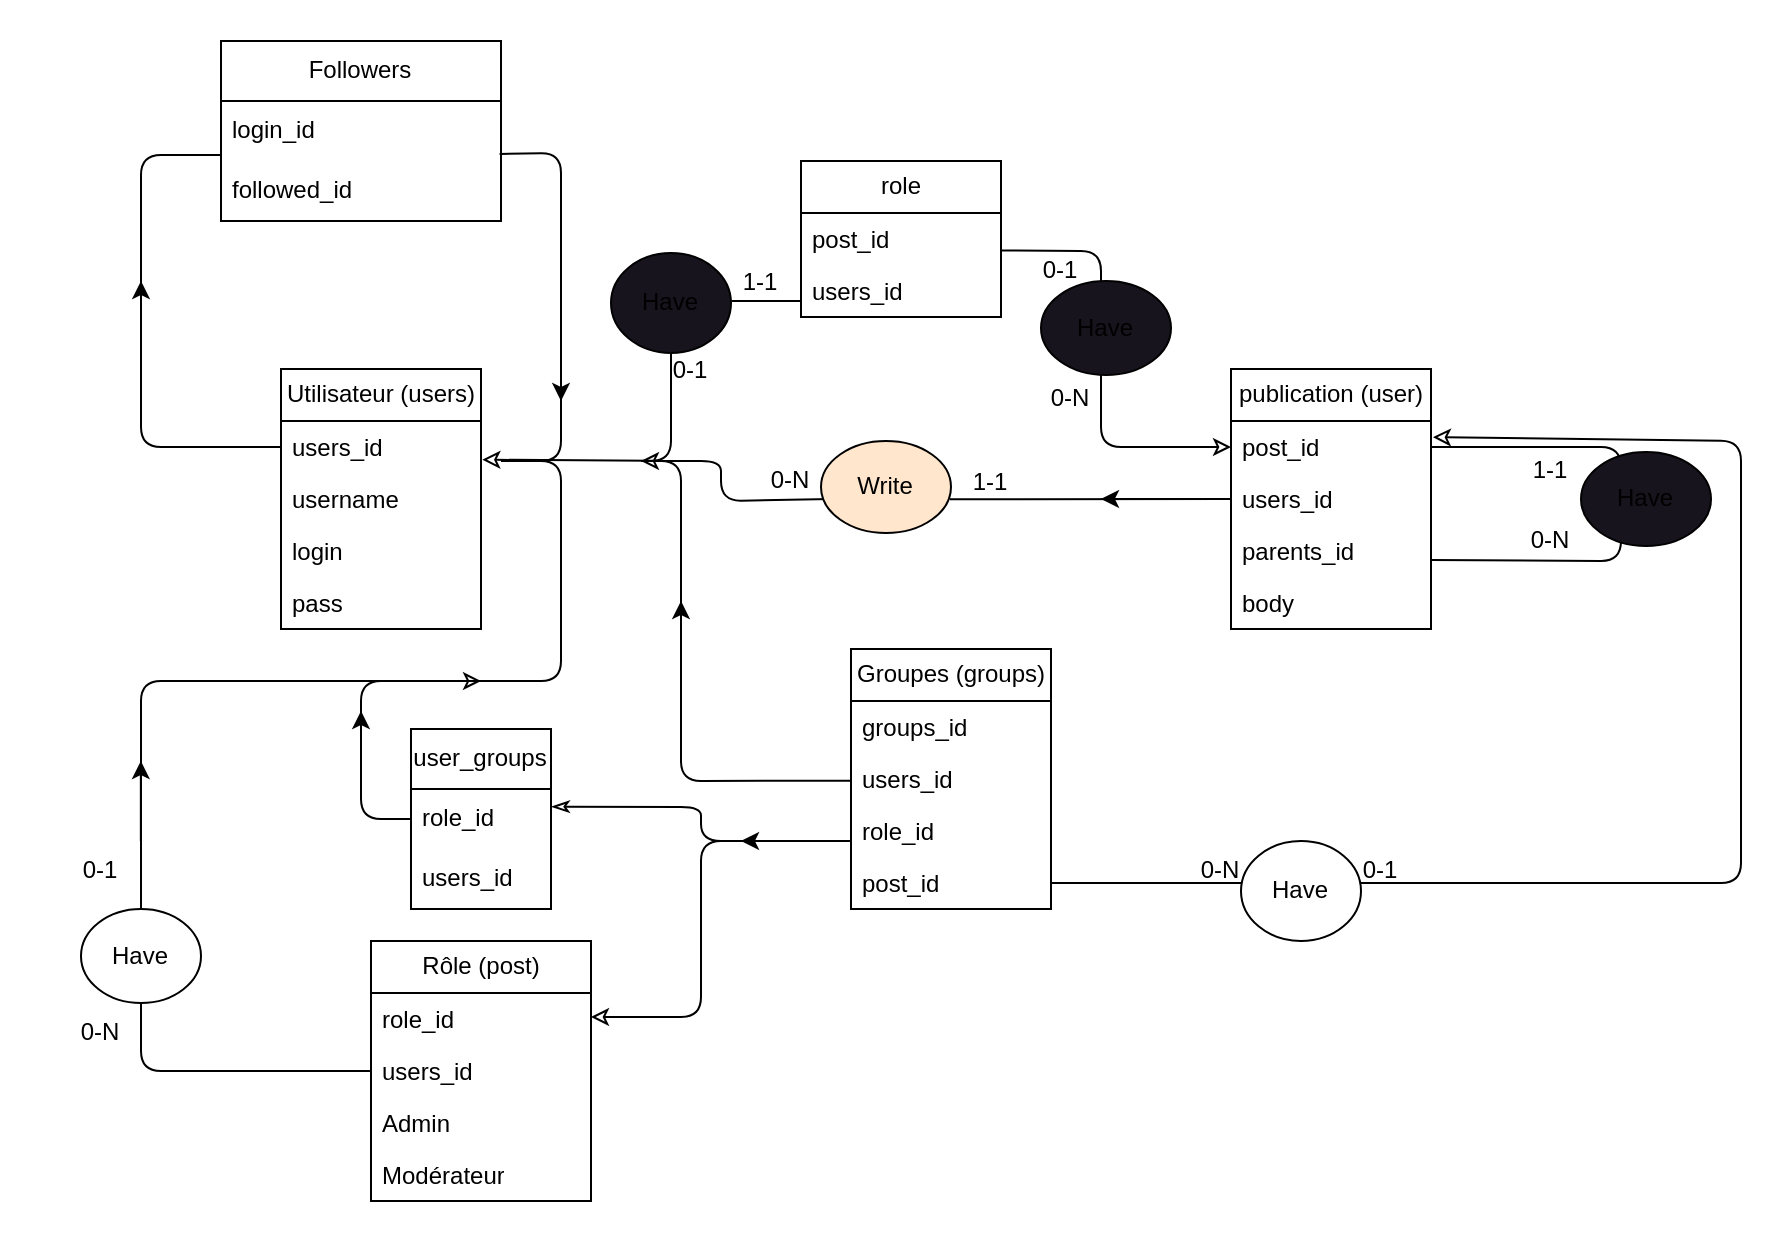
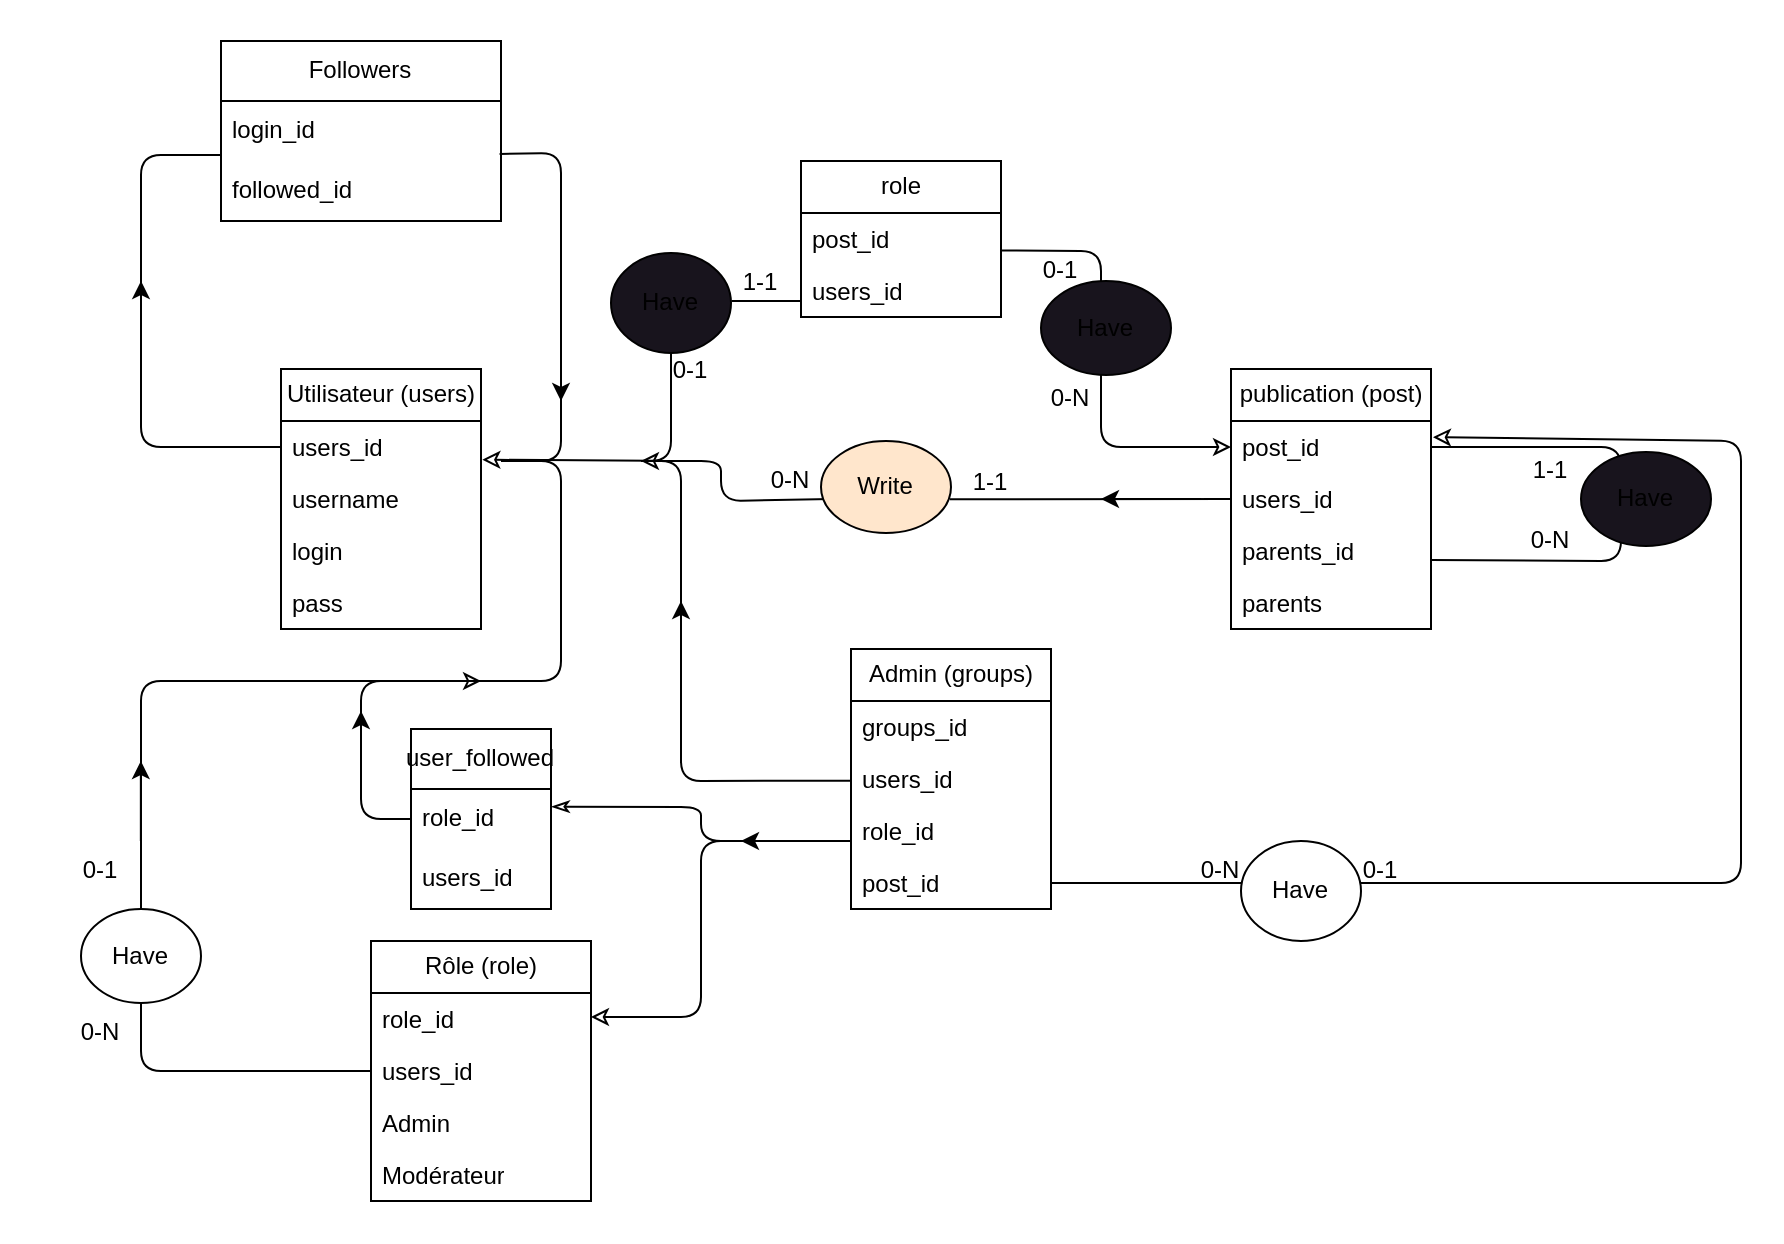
(1332, 395) -> (1332, 395)
(1270, 605) -> (1290, 605)
(952, 675) -> (952, 675)
(481, 759) -> (481, 759)
(482, 967) -> (482, 967)
